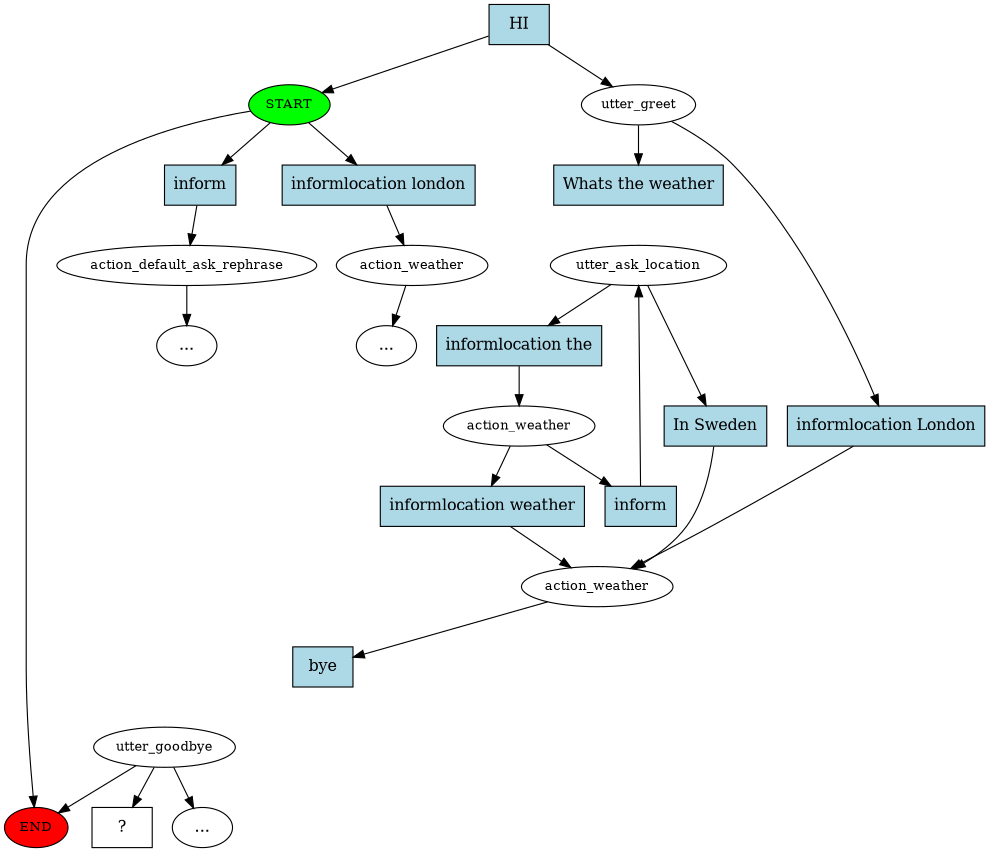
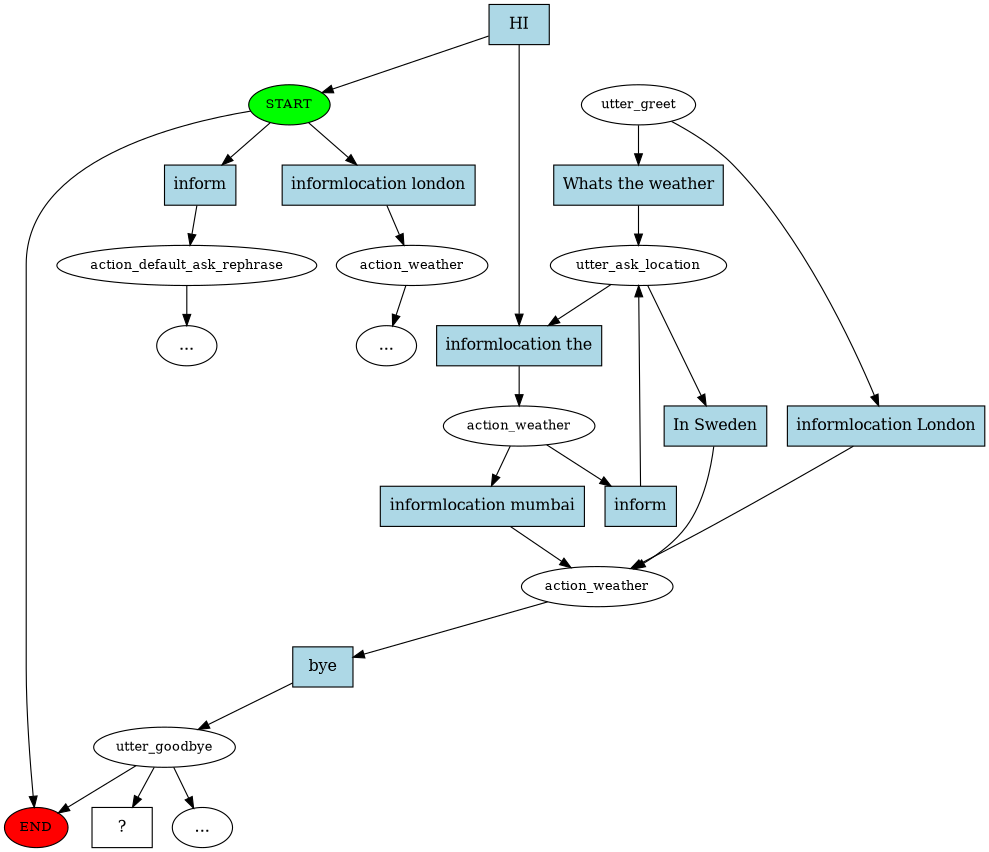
(576, 63) -> (519, 179)
none -> (638, 220)
(482, 506) -> (482, 506)
none -> (251, 704)
